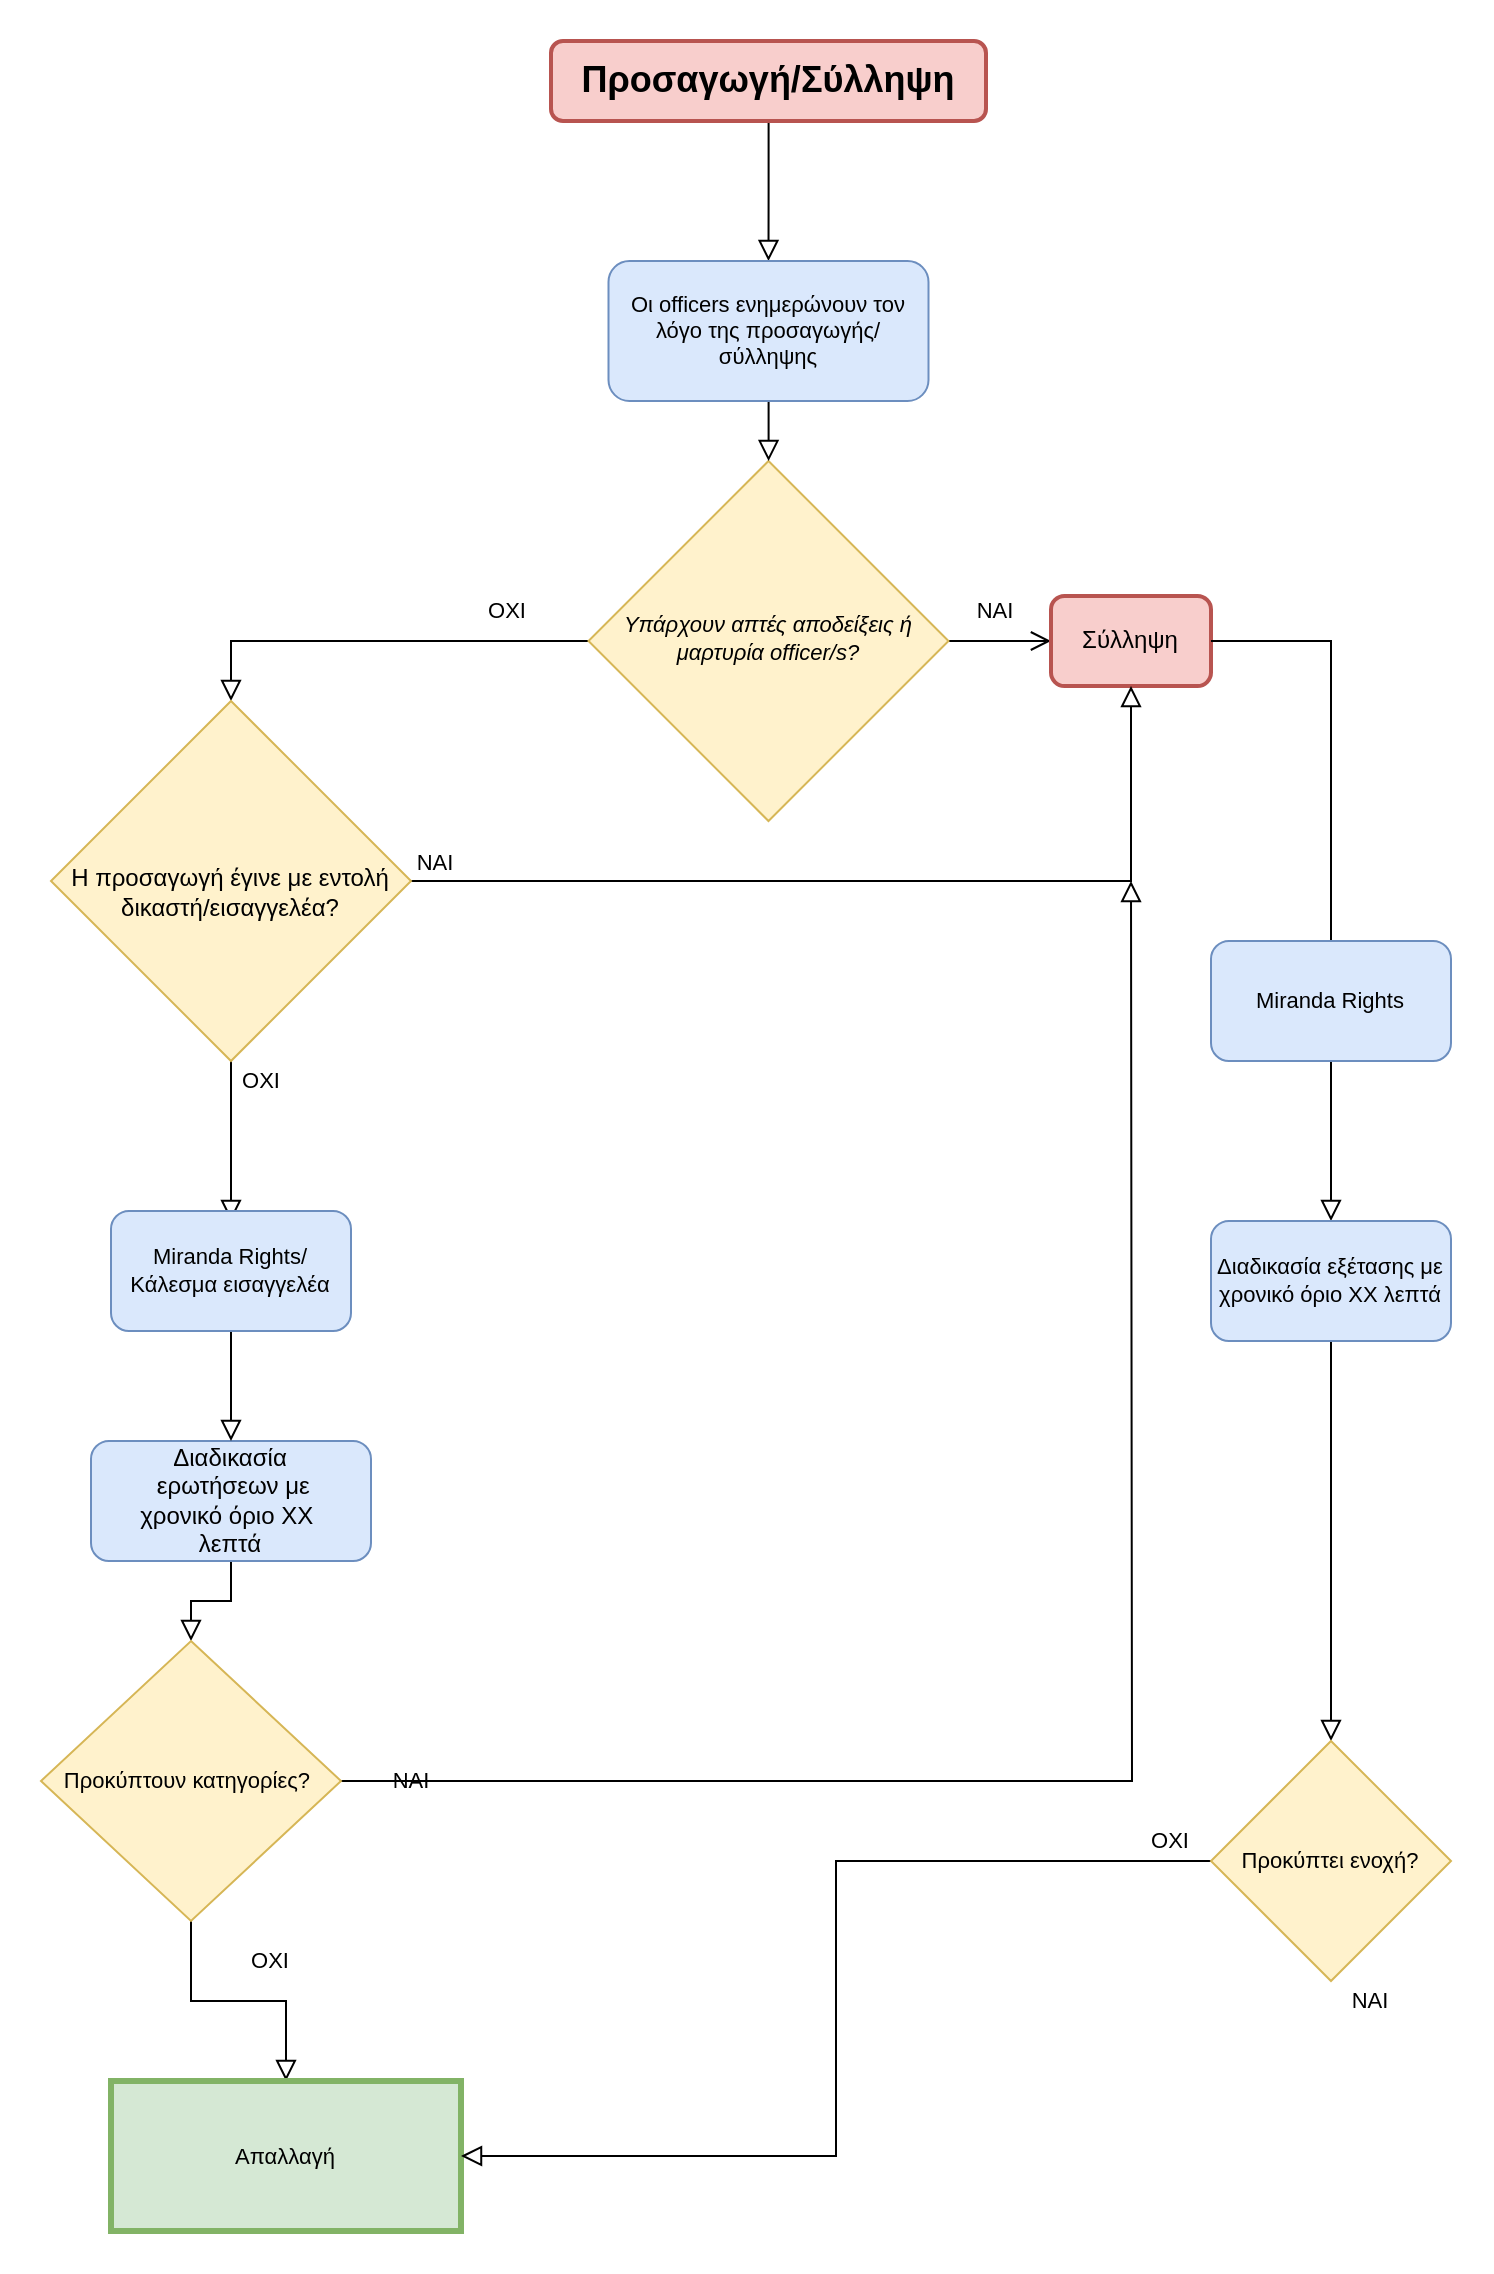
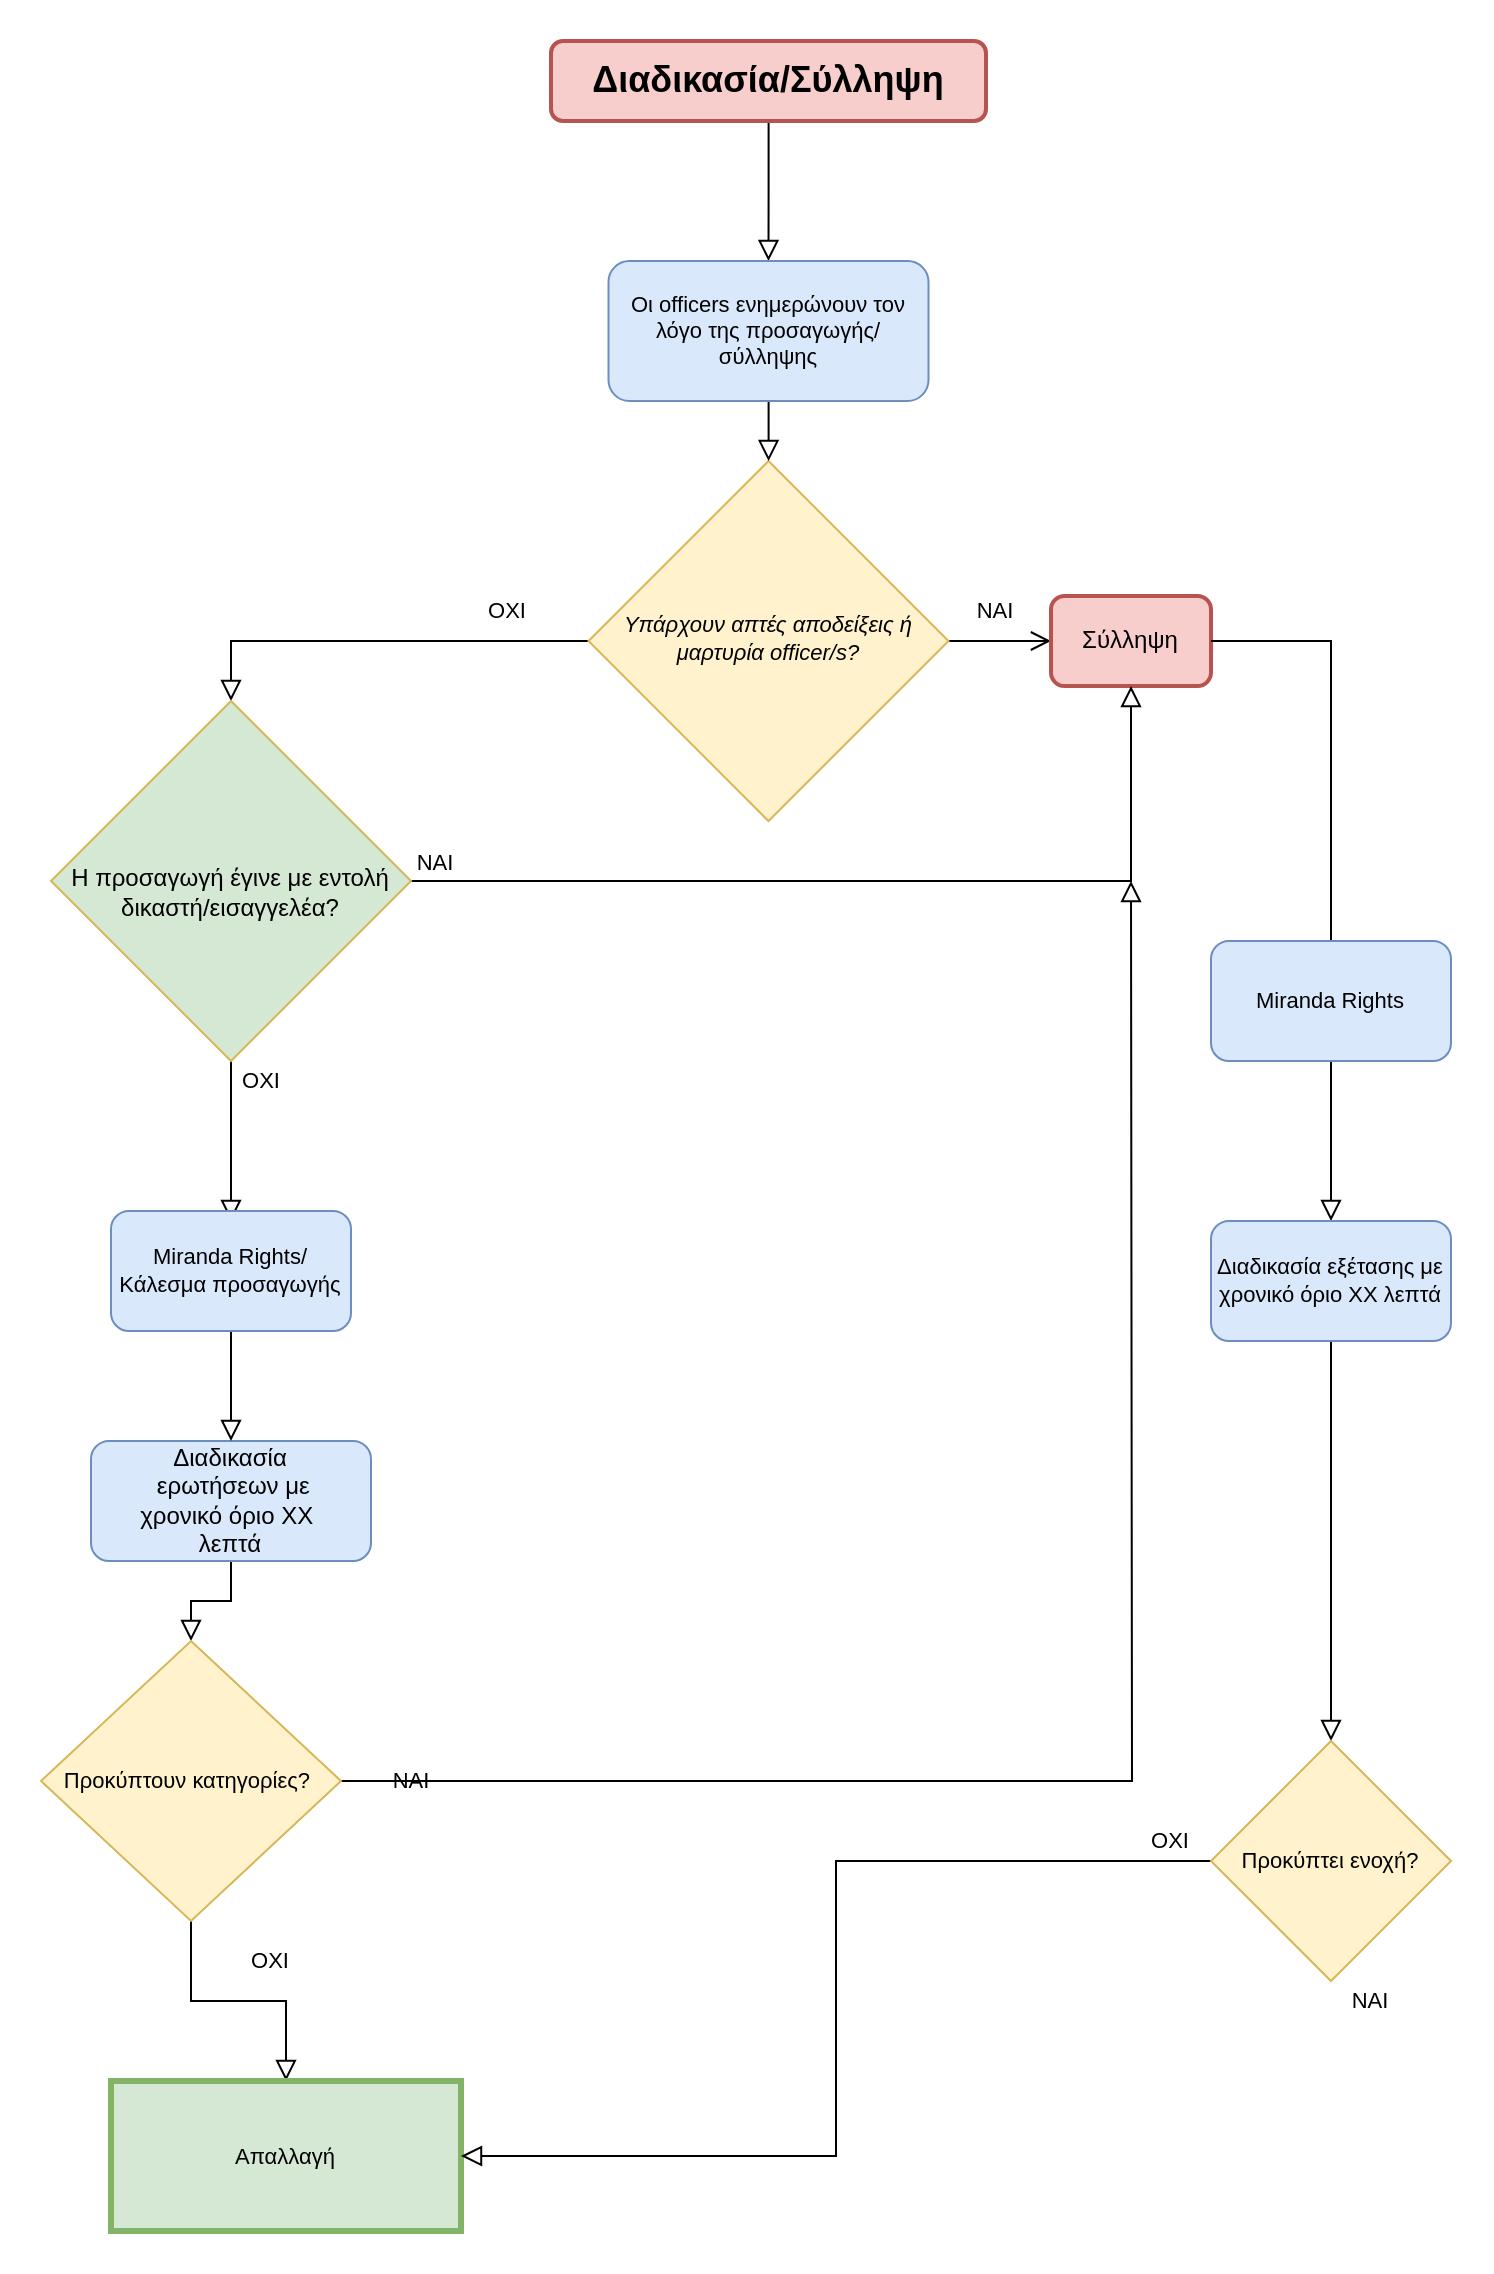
(769, 81) -> (769, 81)
(231, 881) -> (231, 881)
(231, 1271) -> (231, 1271)
